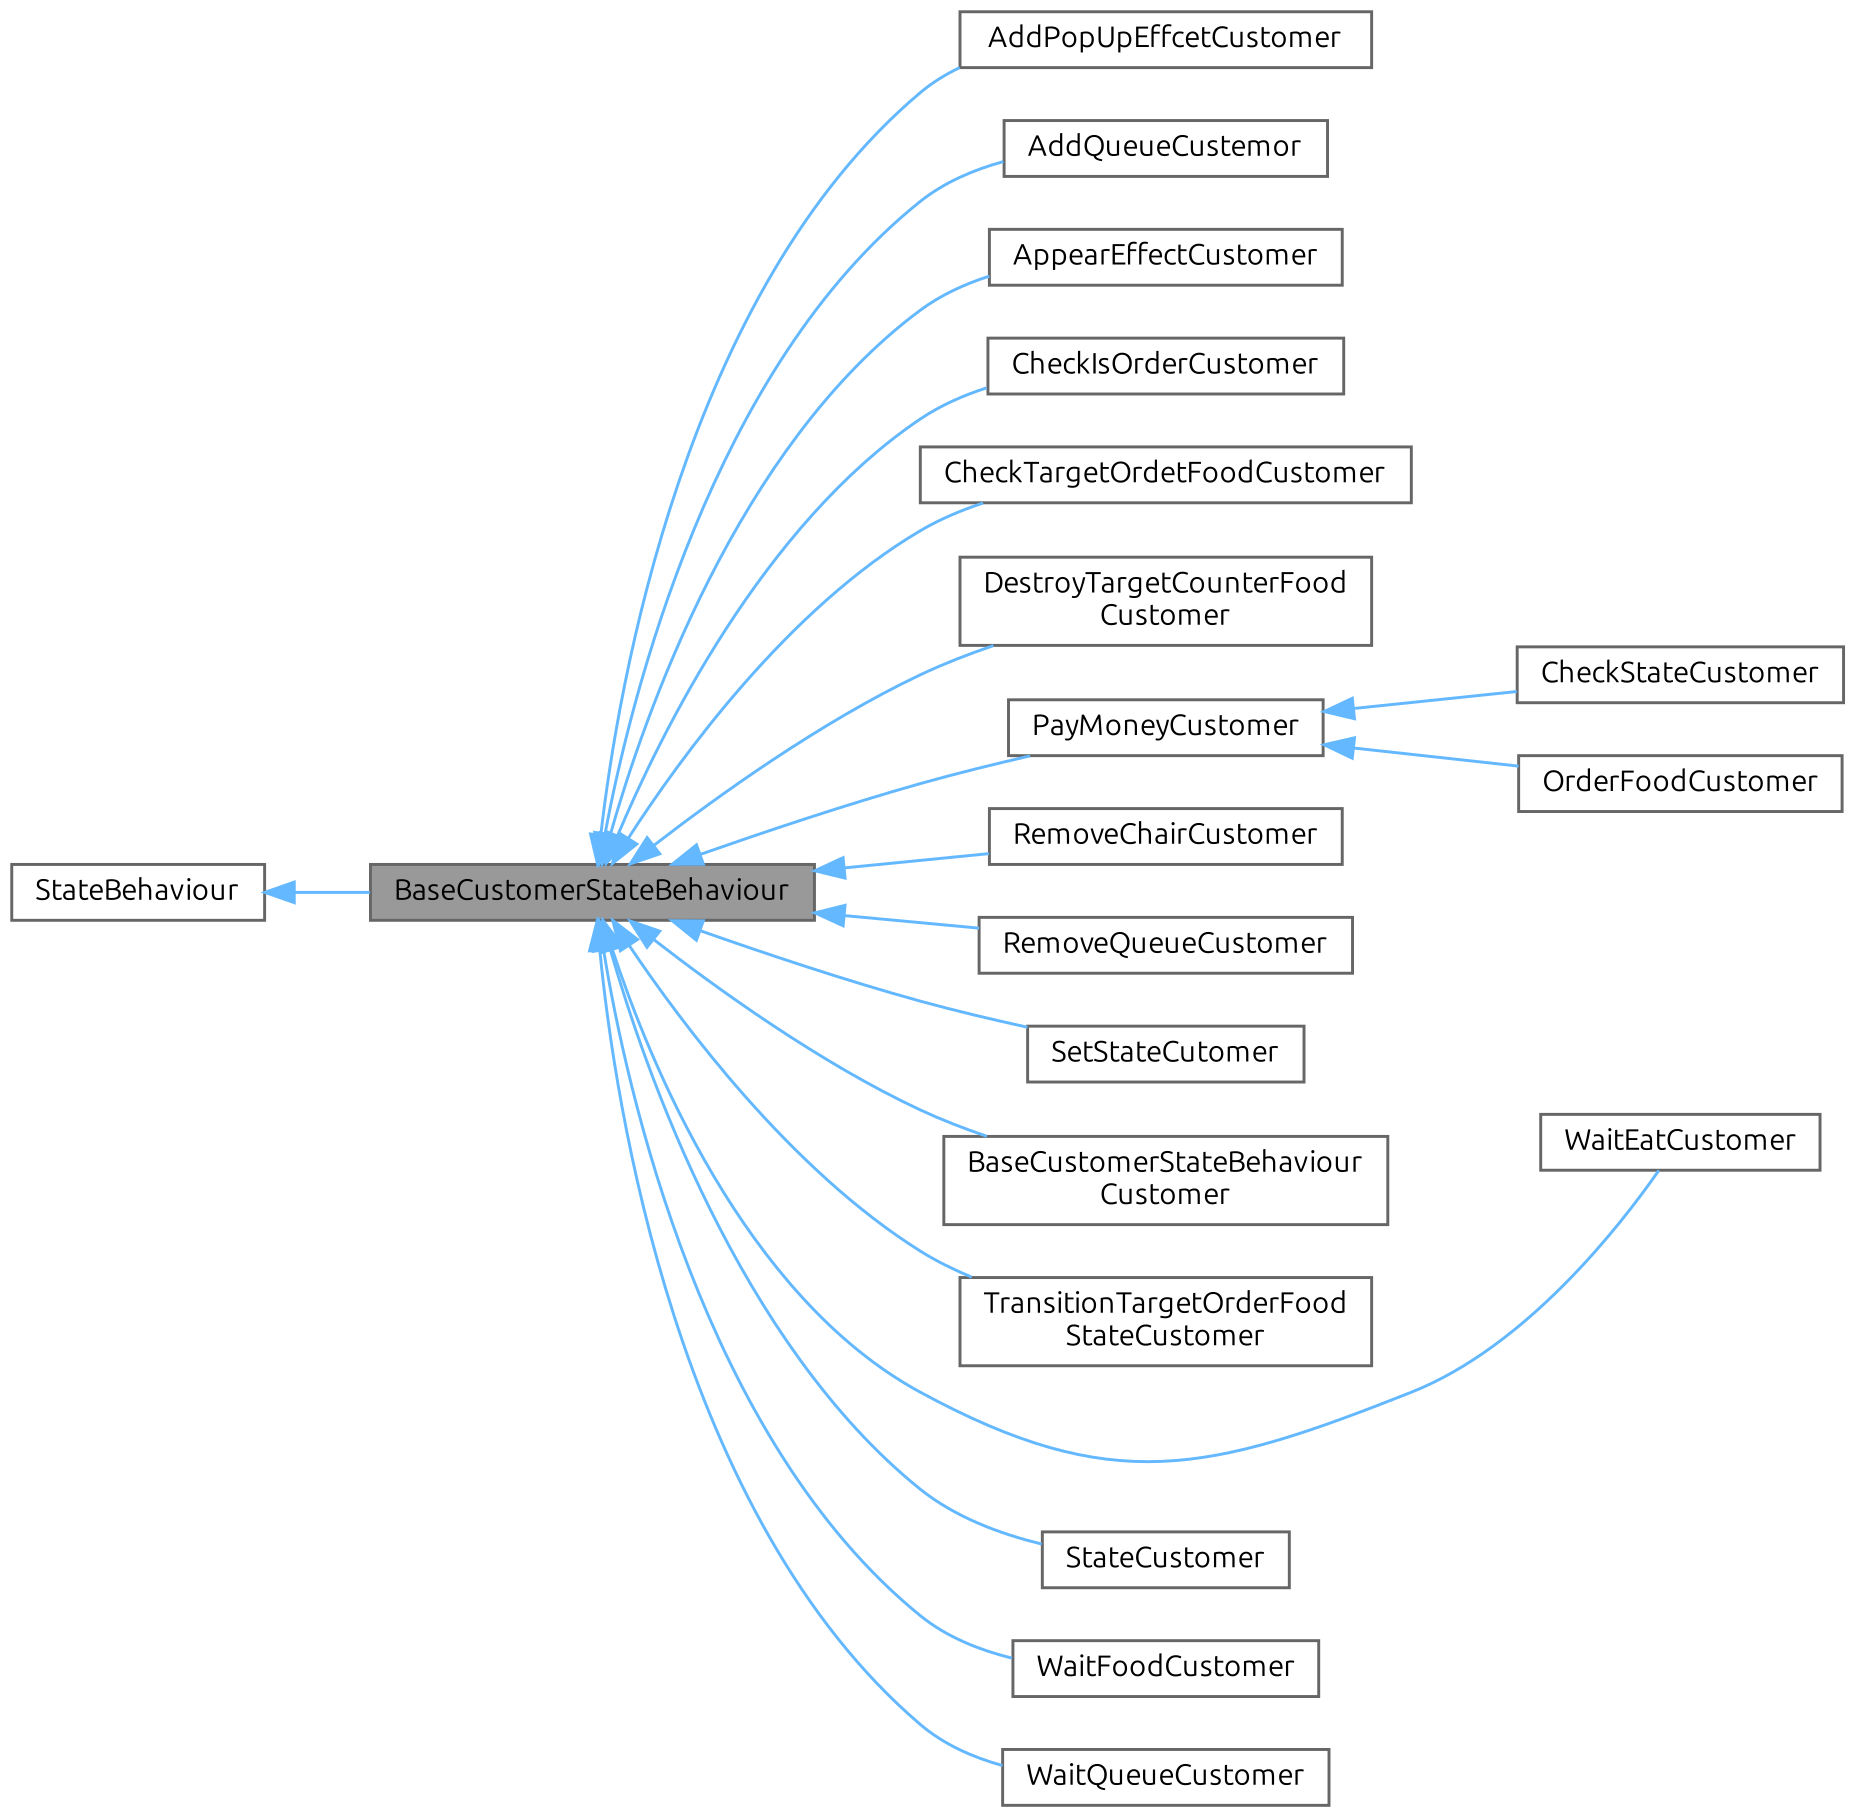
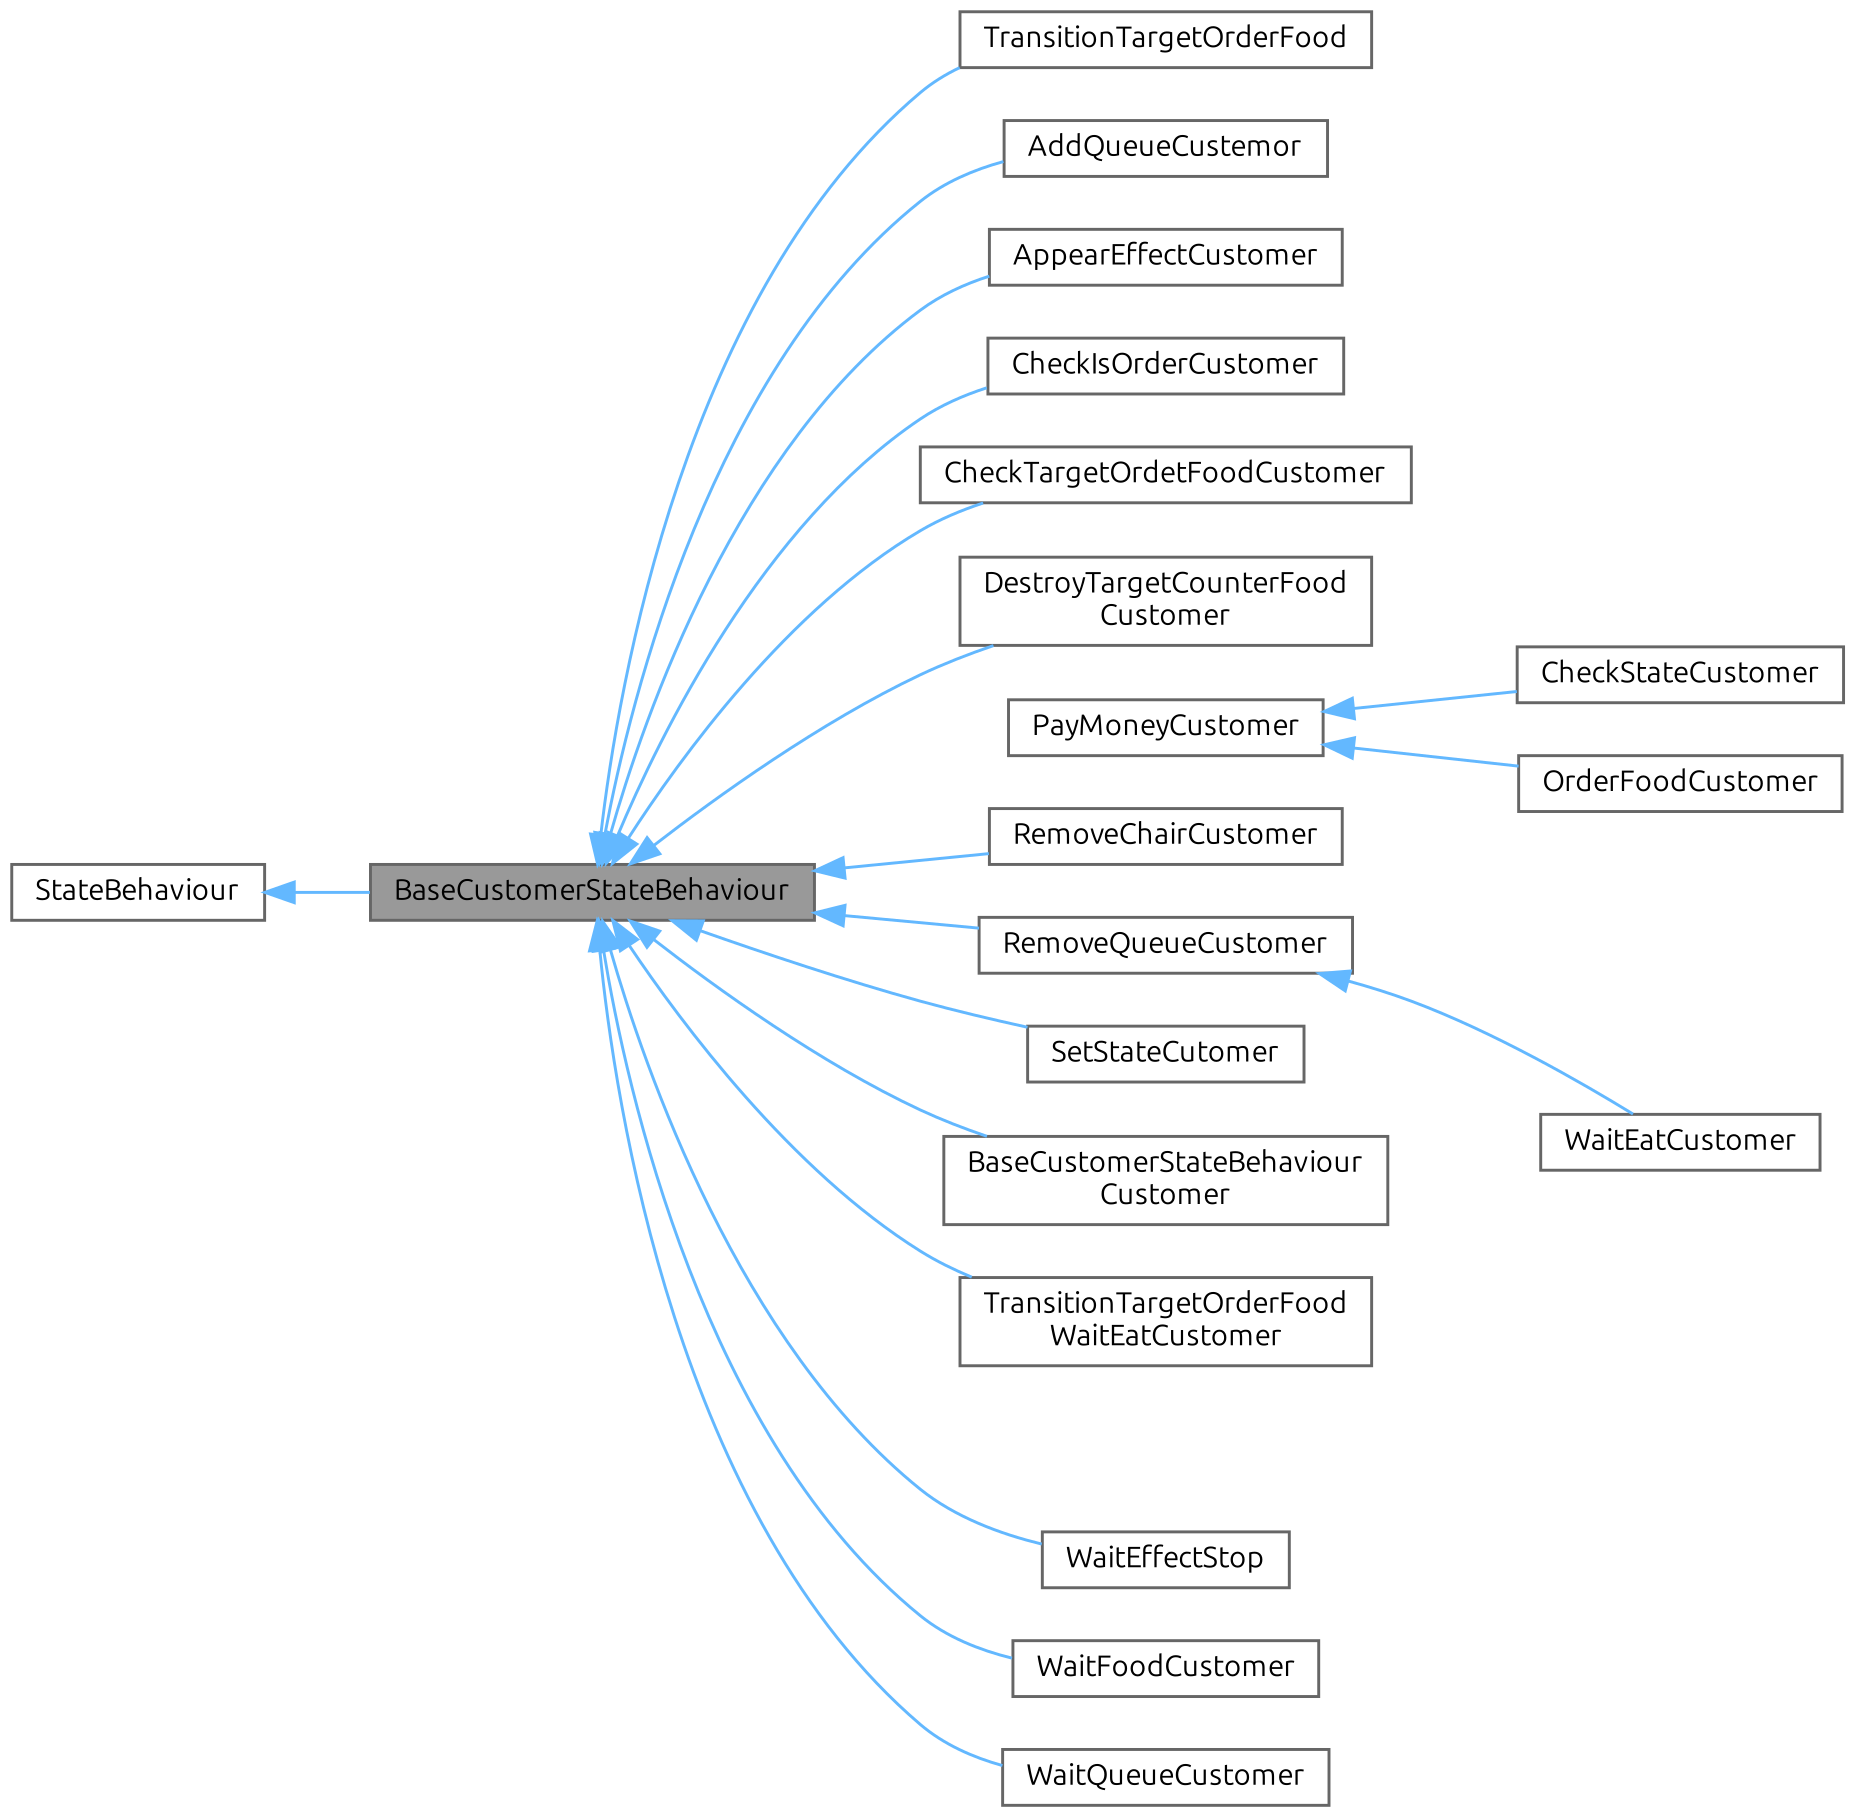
(1166, 40) -> (1166, 40)
(864, 800) -> none
(1166, 1322) -> (1166, 1322)
(1059, 1449) -> (1495, 1038)
(1166, 1560) -> (1166, 1560)
